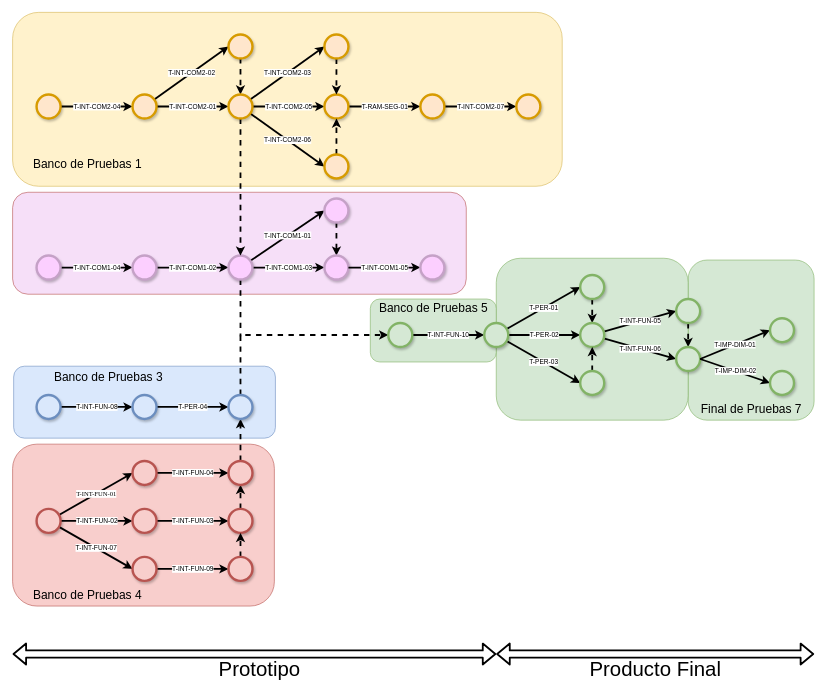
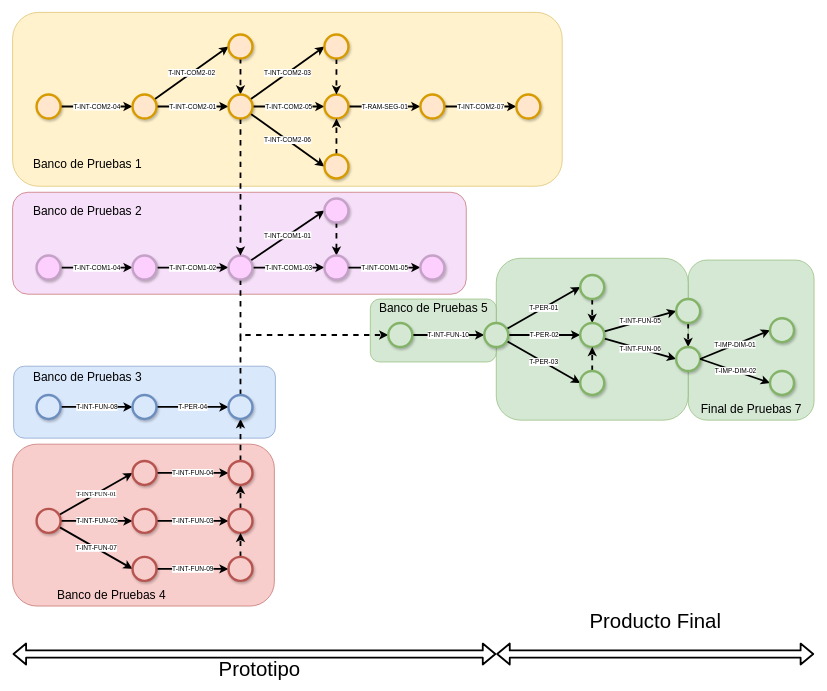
none -> (87, 211)
(108, 377) -> (87, 377)
(87, 594) -> (111, 594)
(656, 669) -> (656, 621)
